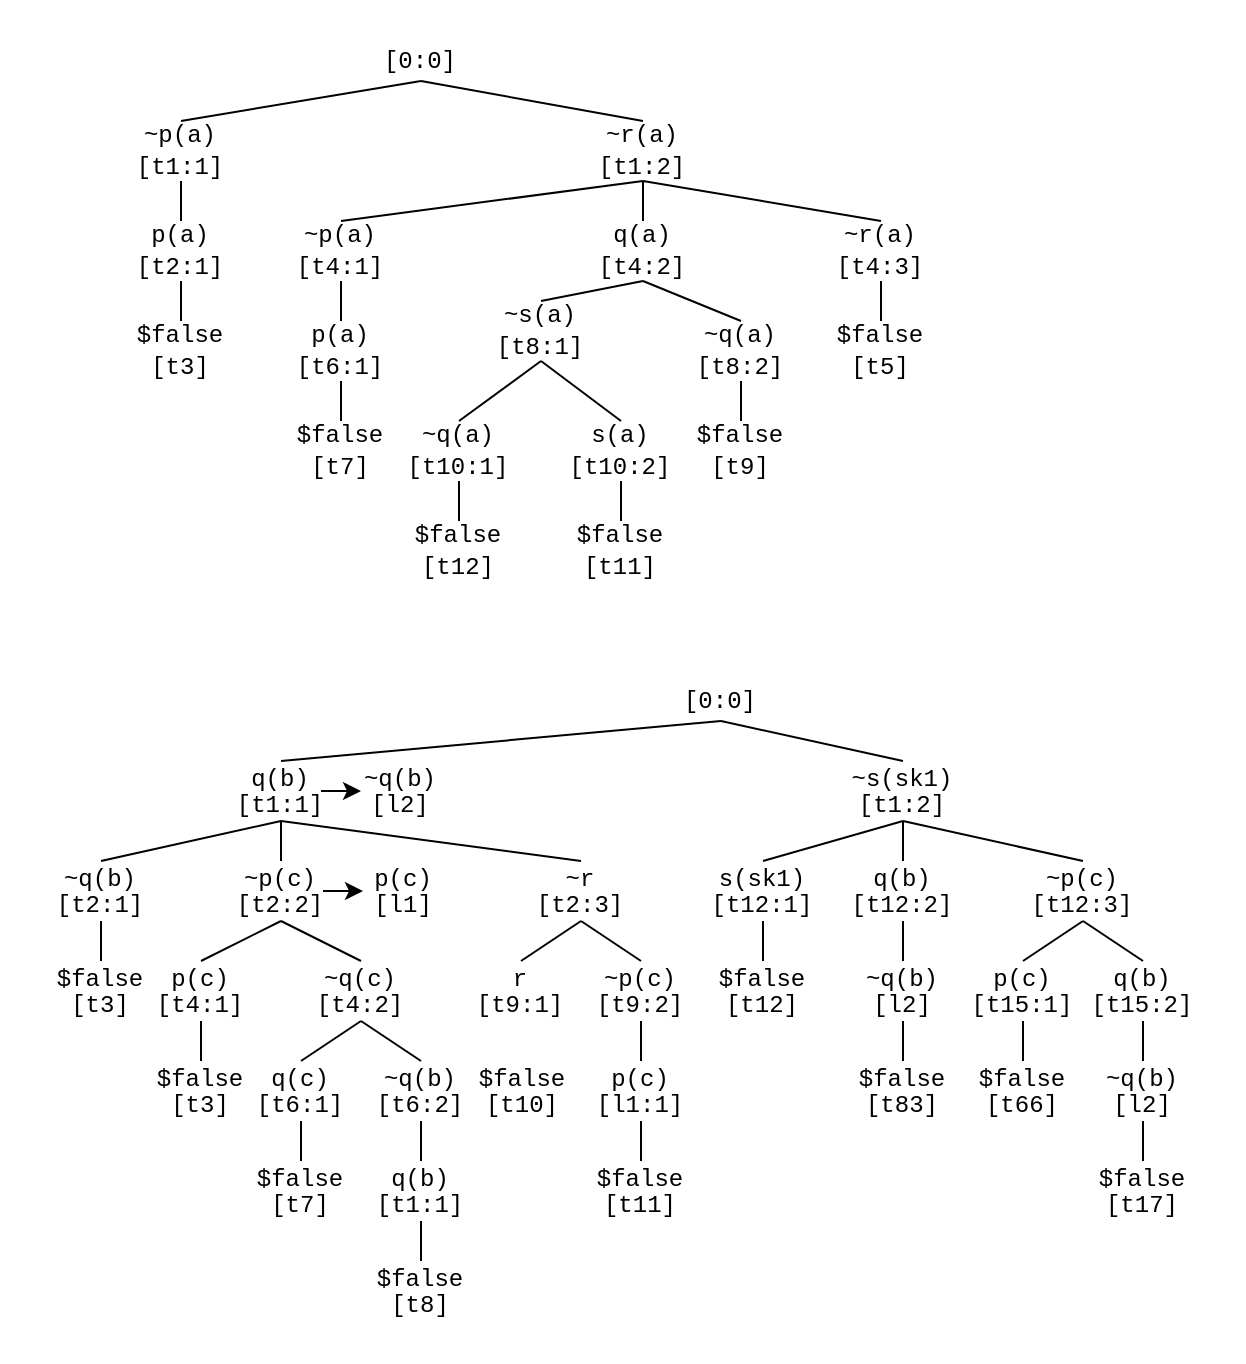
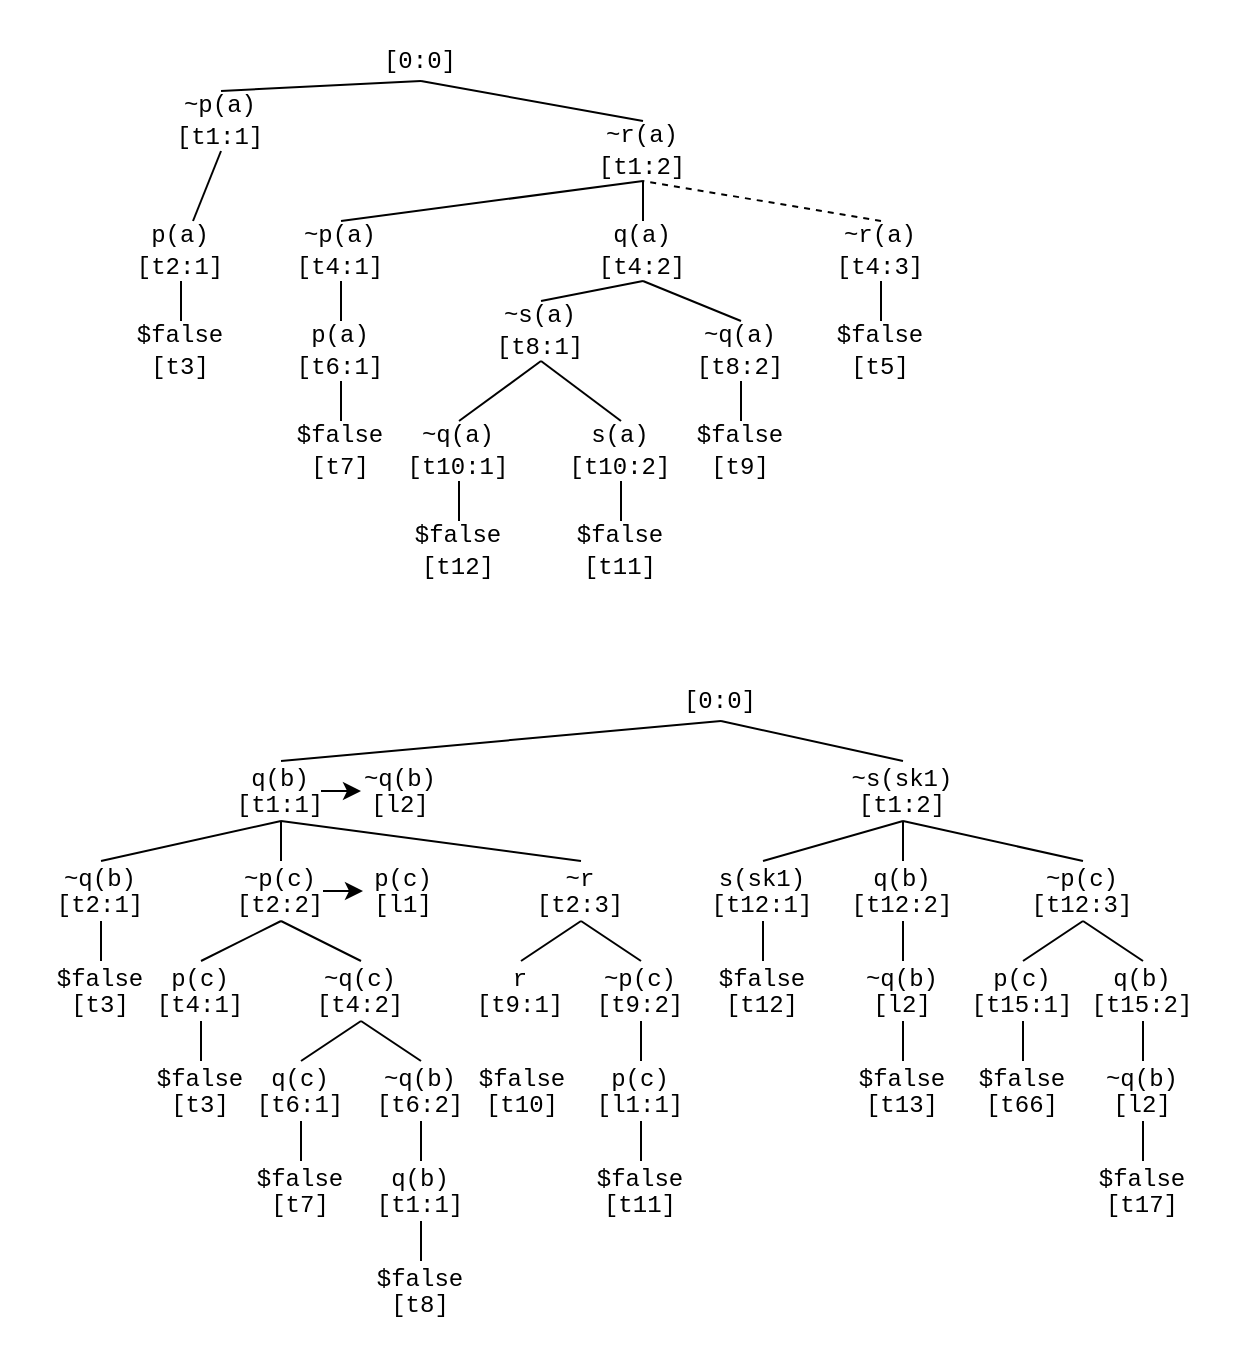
(181, 151) -> (221, 121)
(762, 201) -> (762, 201)
(903, 1091) -> (903, 1091)
